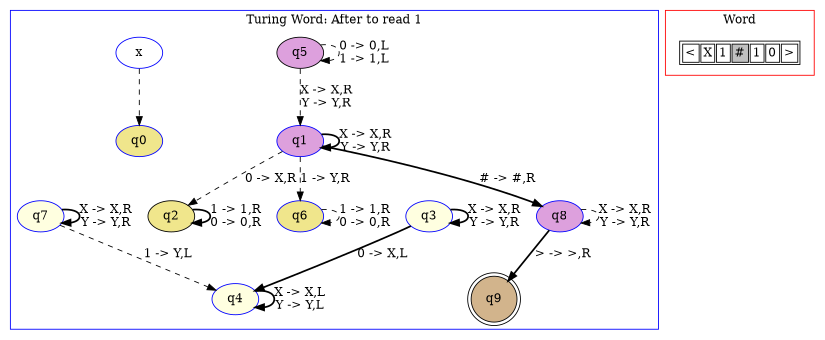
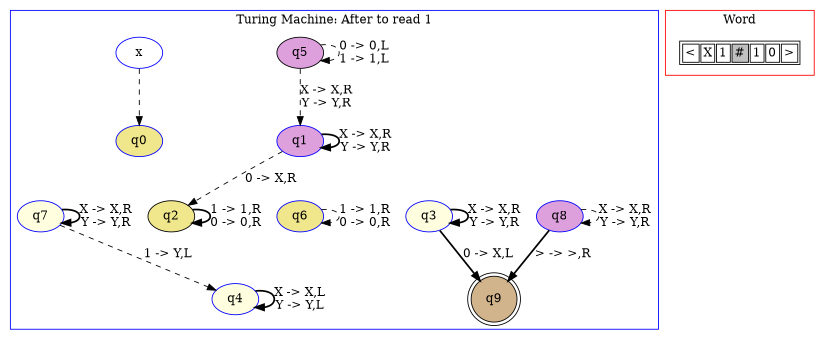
(334, 20) -> (334, 20)
(429, 171) -> none
(300, 174) -> none
(337, 258) -> (457, 252)
